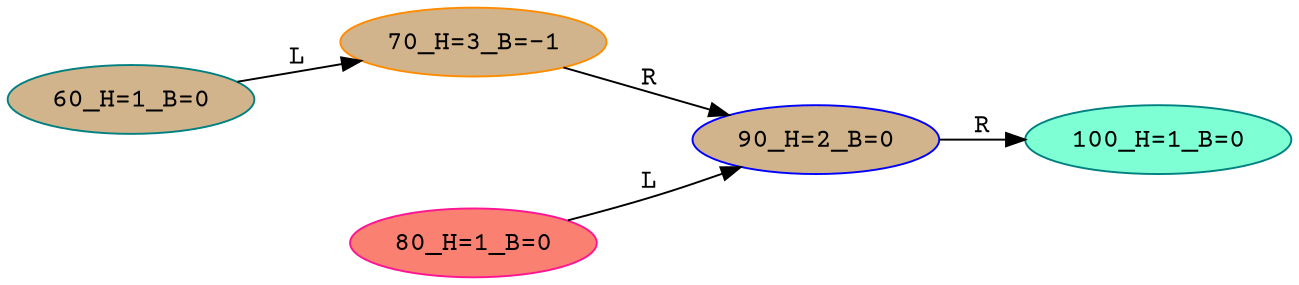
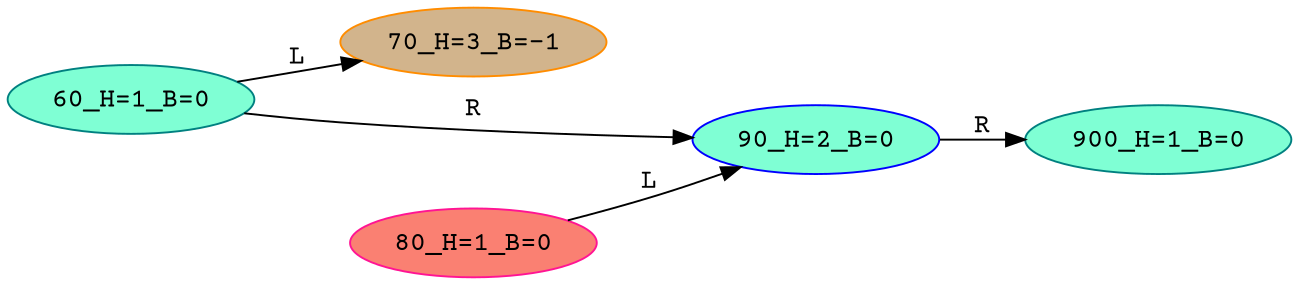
(637, 89) -> (458, 129)
(131, 99) -> (131, 99)
(816, 140) -> (816, 140)
(1158, 140) -> (1158, 140)
